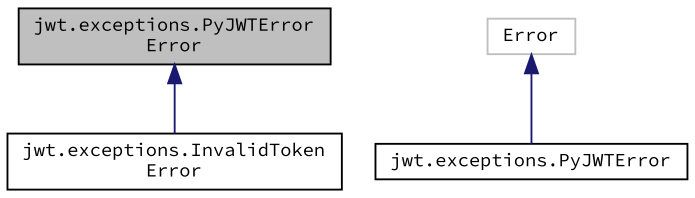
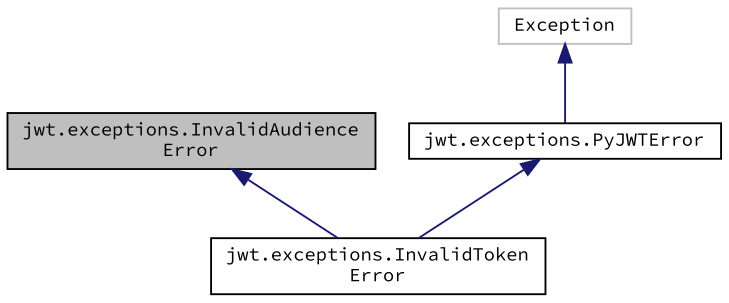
(175, 36) -> (191, 141)
(531, 36) -> (565, 26)
none -> (471, 204)
